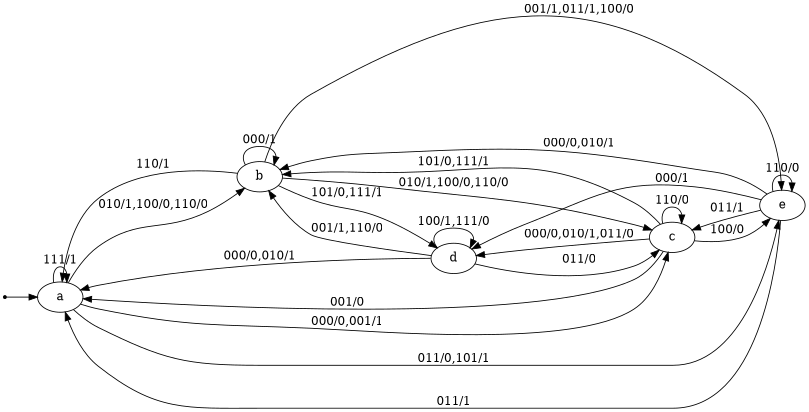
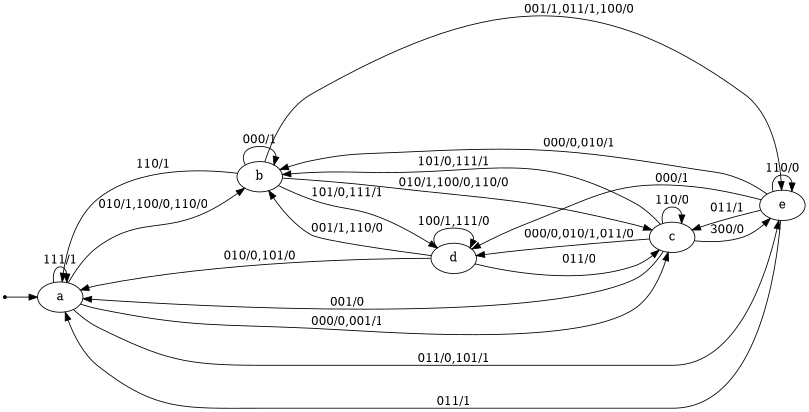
(727, 230) -> (727, 230)
(260, 256) -> (260, 256)
